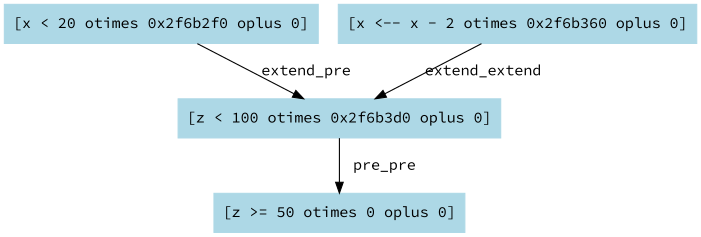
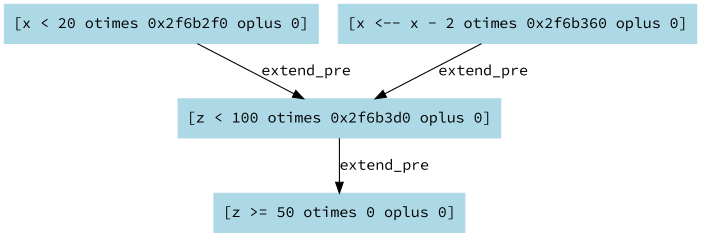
(483, 71) -> (483, 71)
(384, 166) -> (384, 166)
